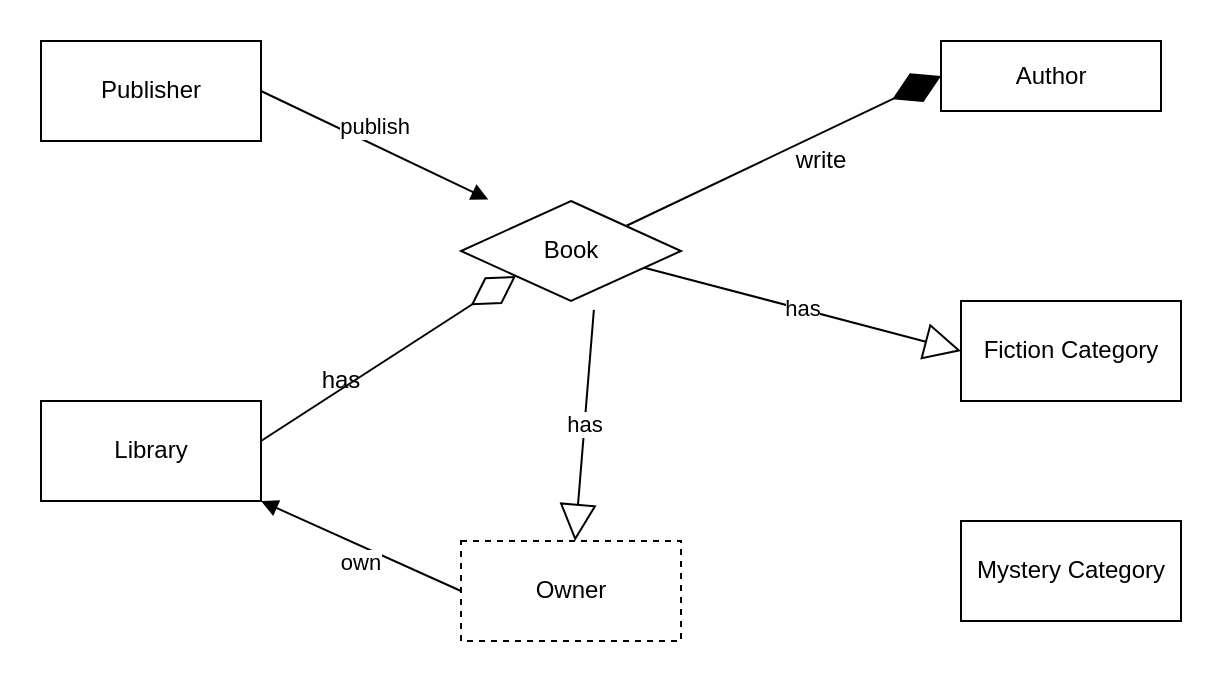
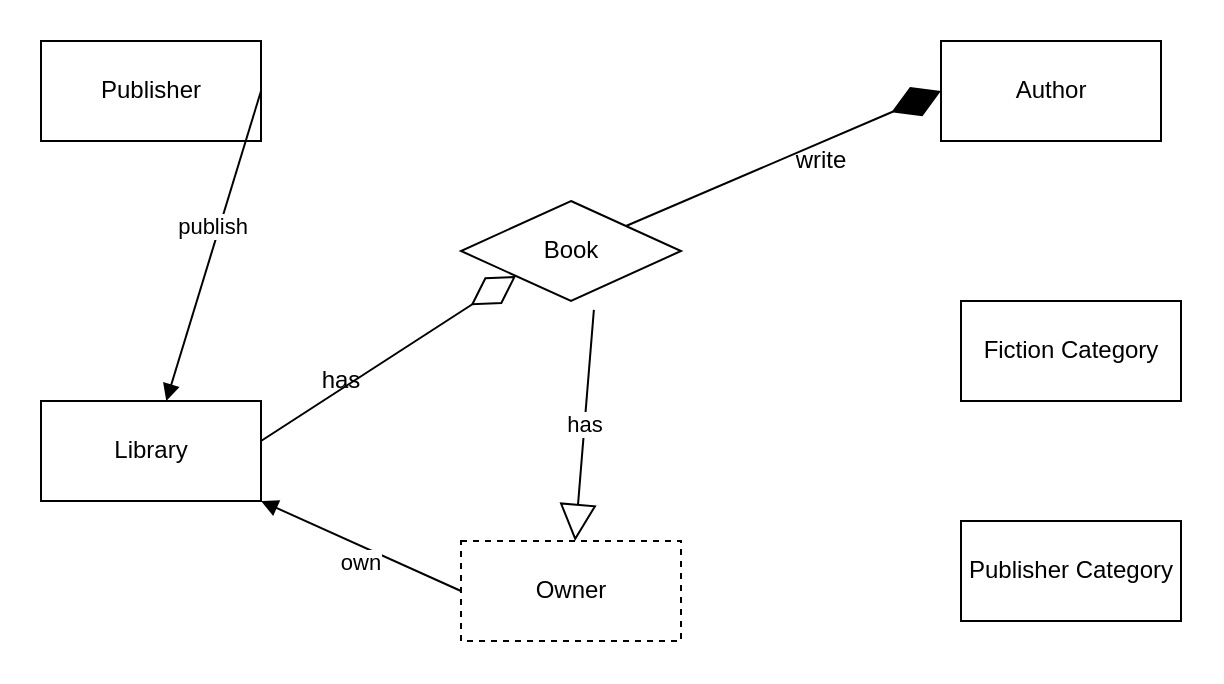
(1051, 76) -> (1051, 91)
(367, 141) -> (216, 238)
(785, 305) -> none
(1072, 571) -> (1072, 571)
